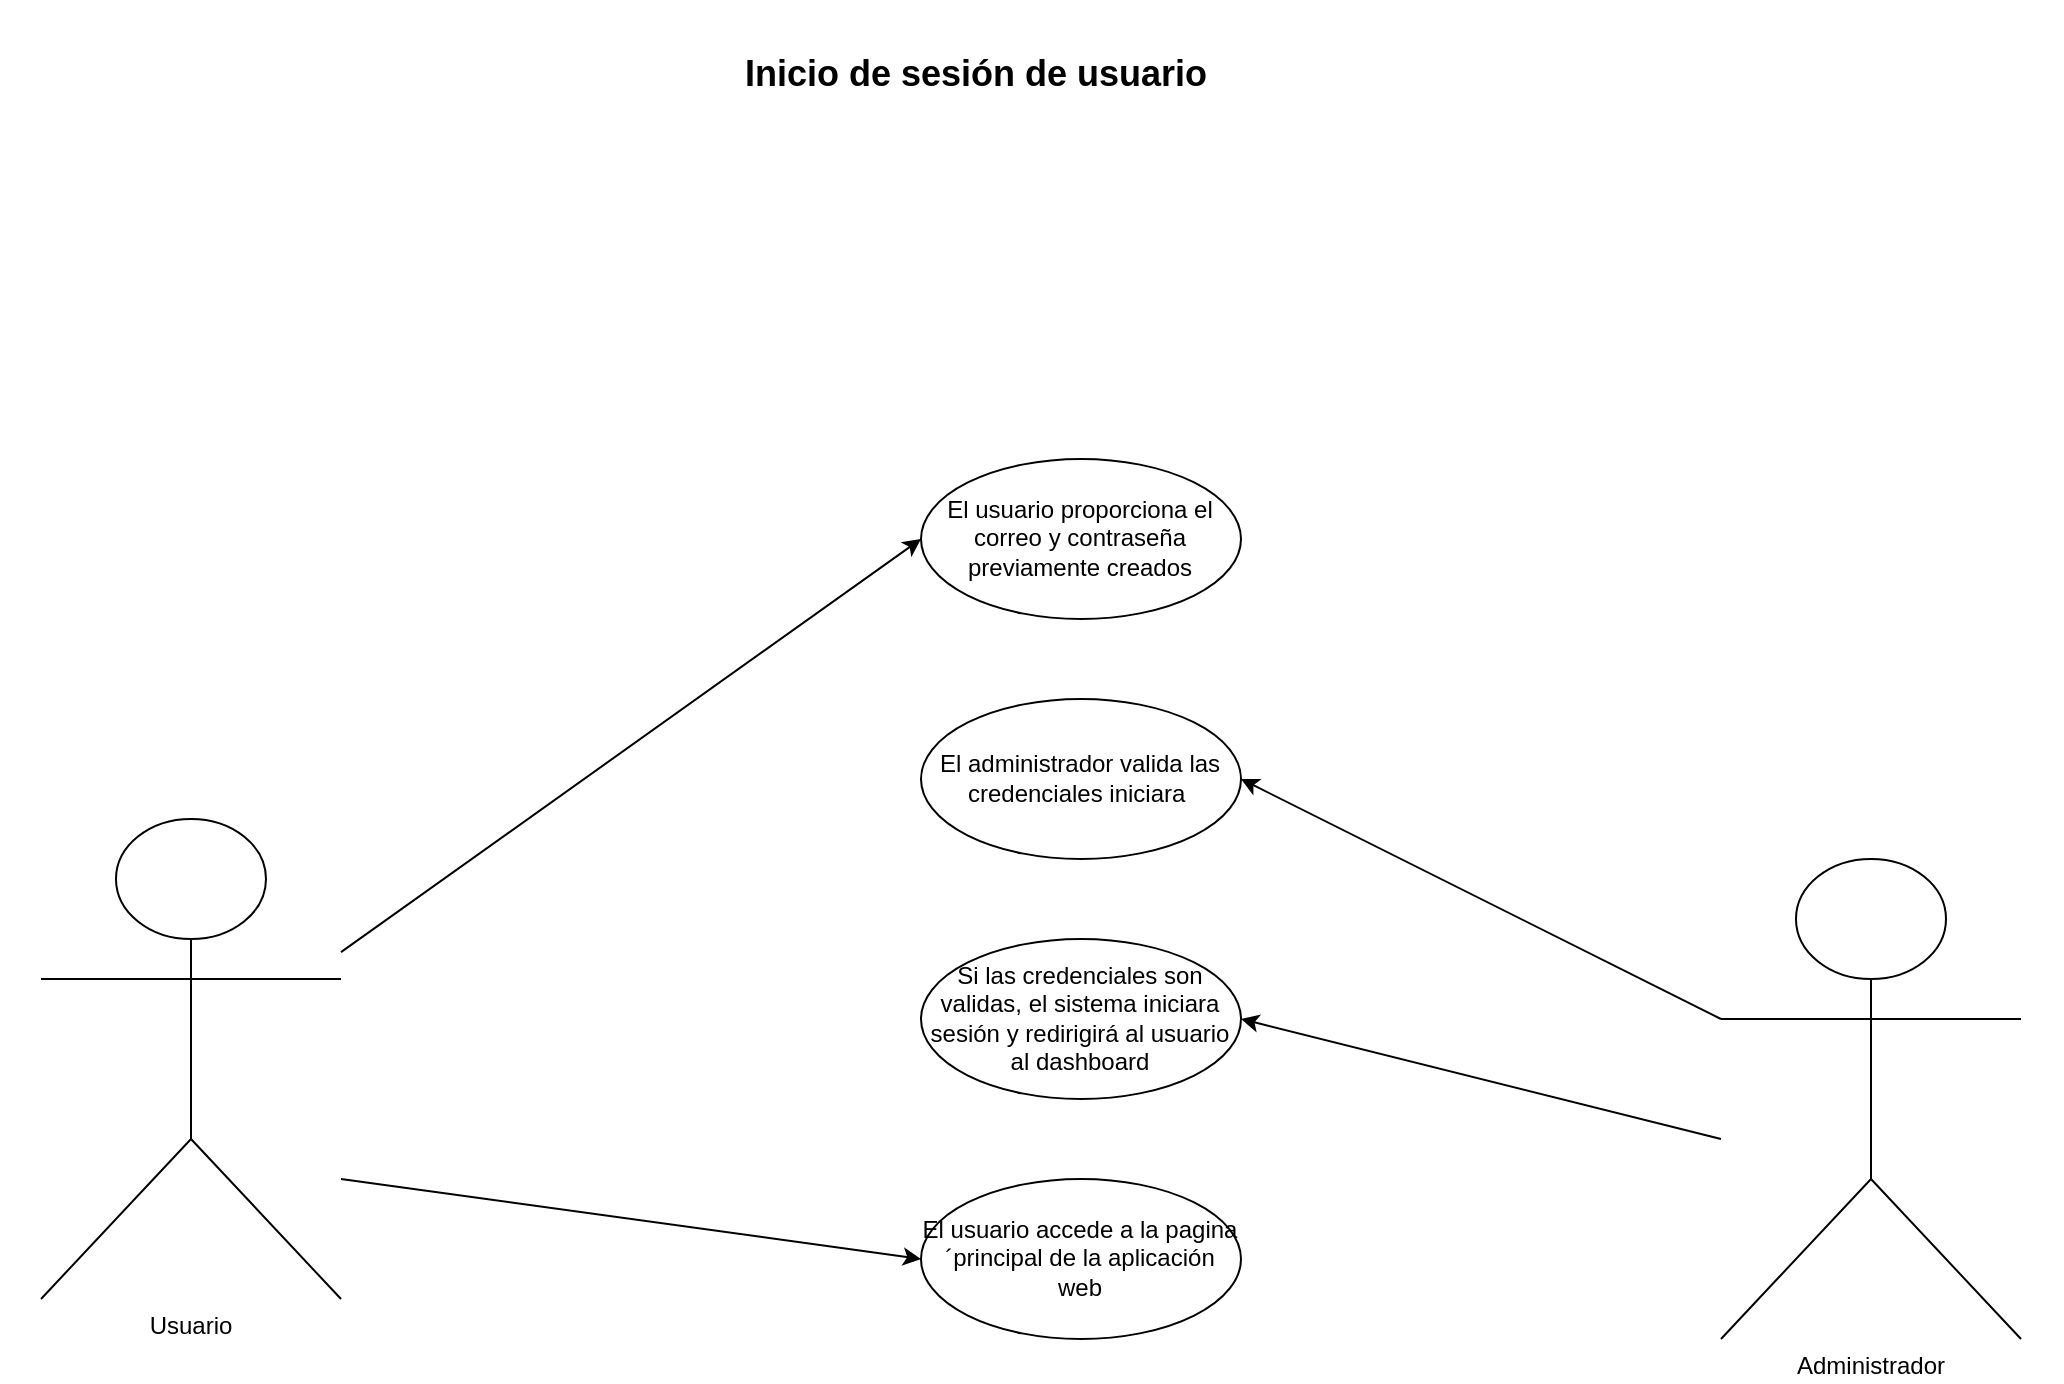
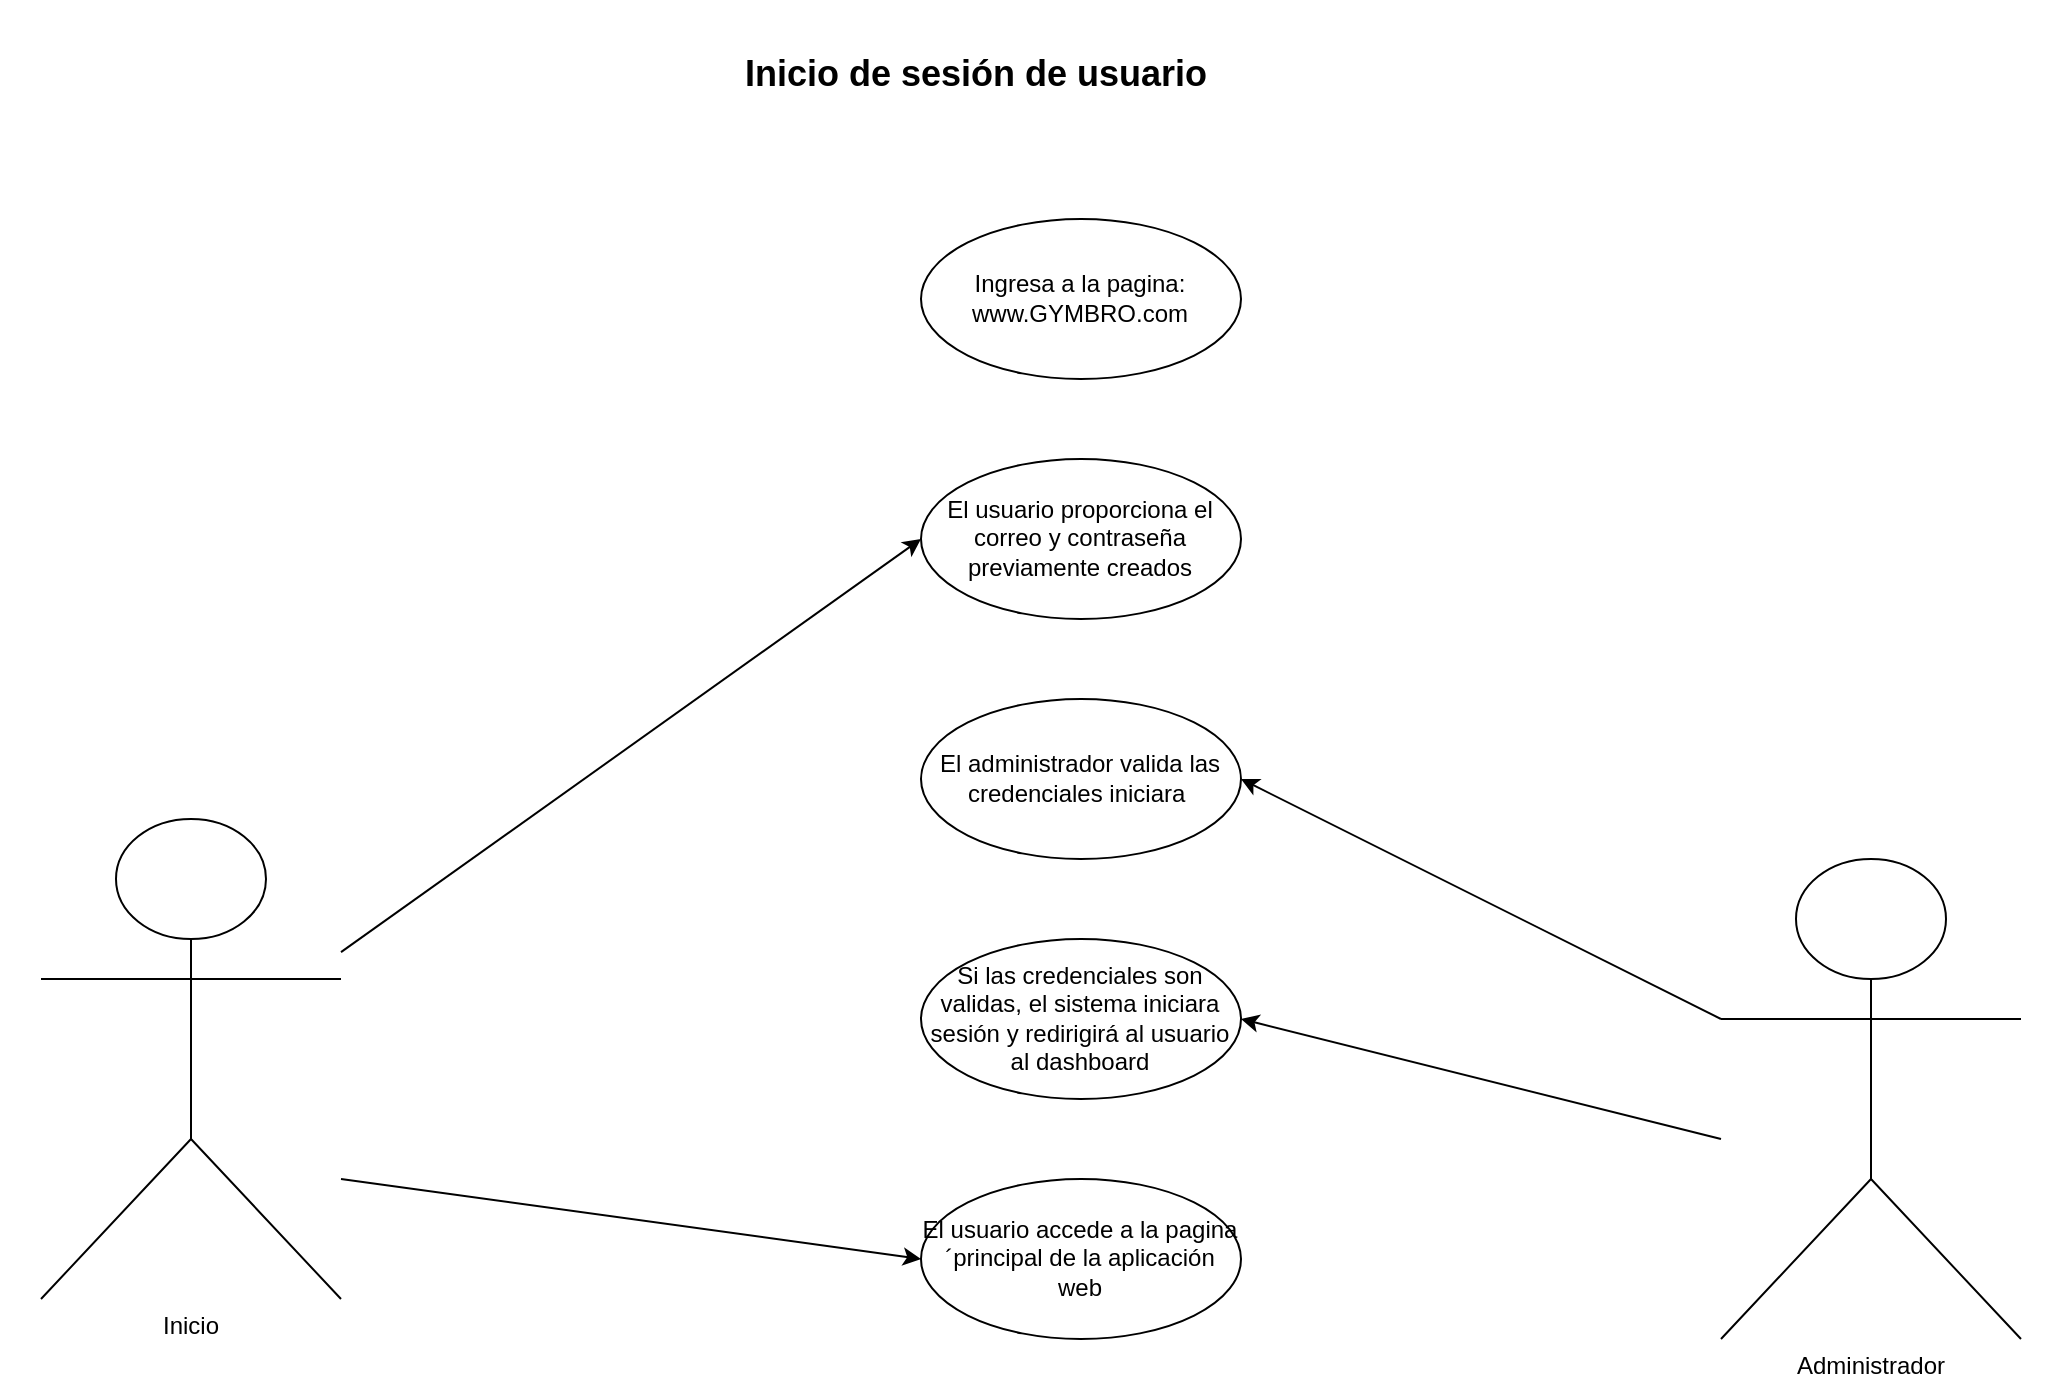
none -> (1081, 299)
(192, 1327) -> (192, 1327)
